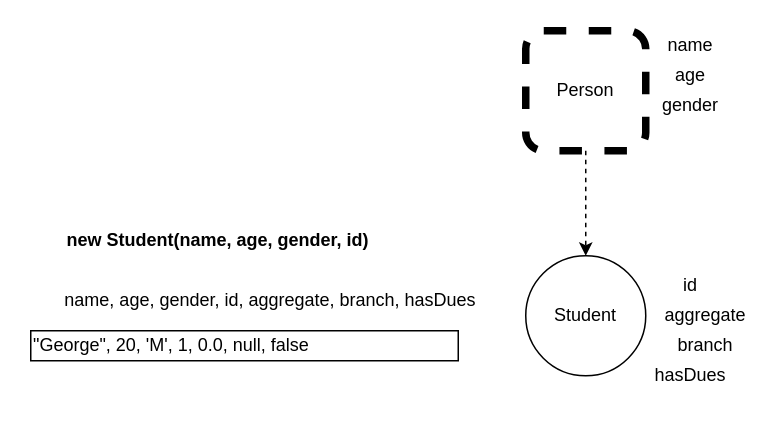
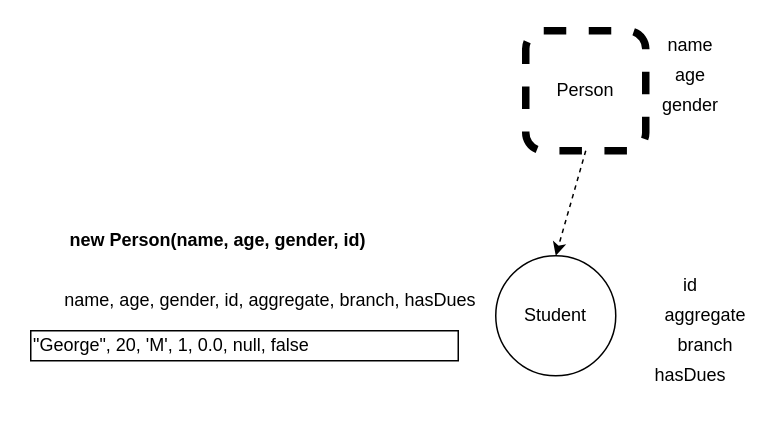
(218, 241) -> (218, 241)
(586, 316) -> (556, 316)
